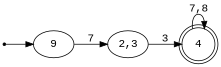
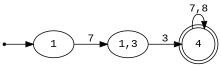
(54, 44) -> (54, 44)
(128, 44) -> (128, 44)
